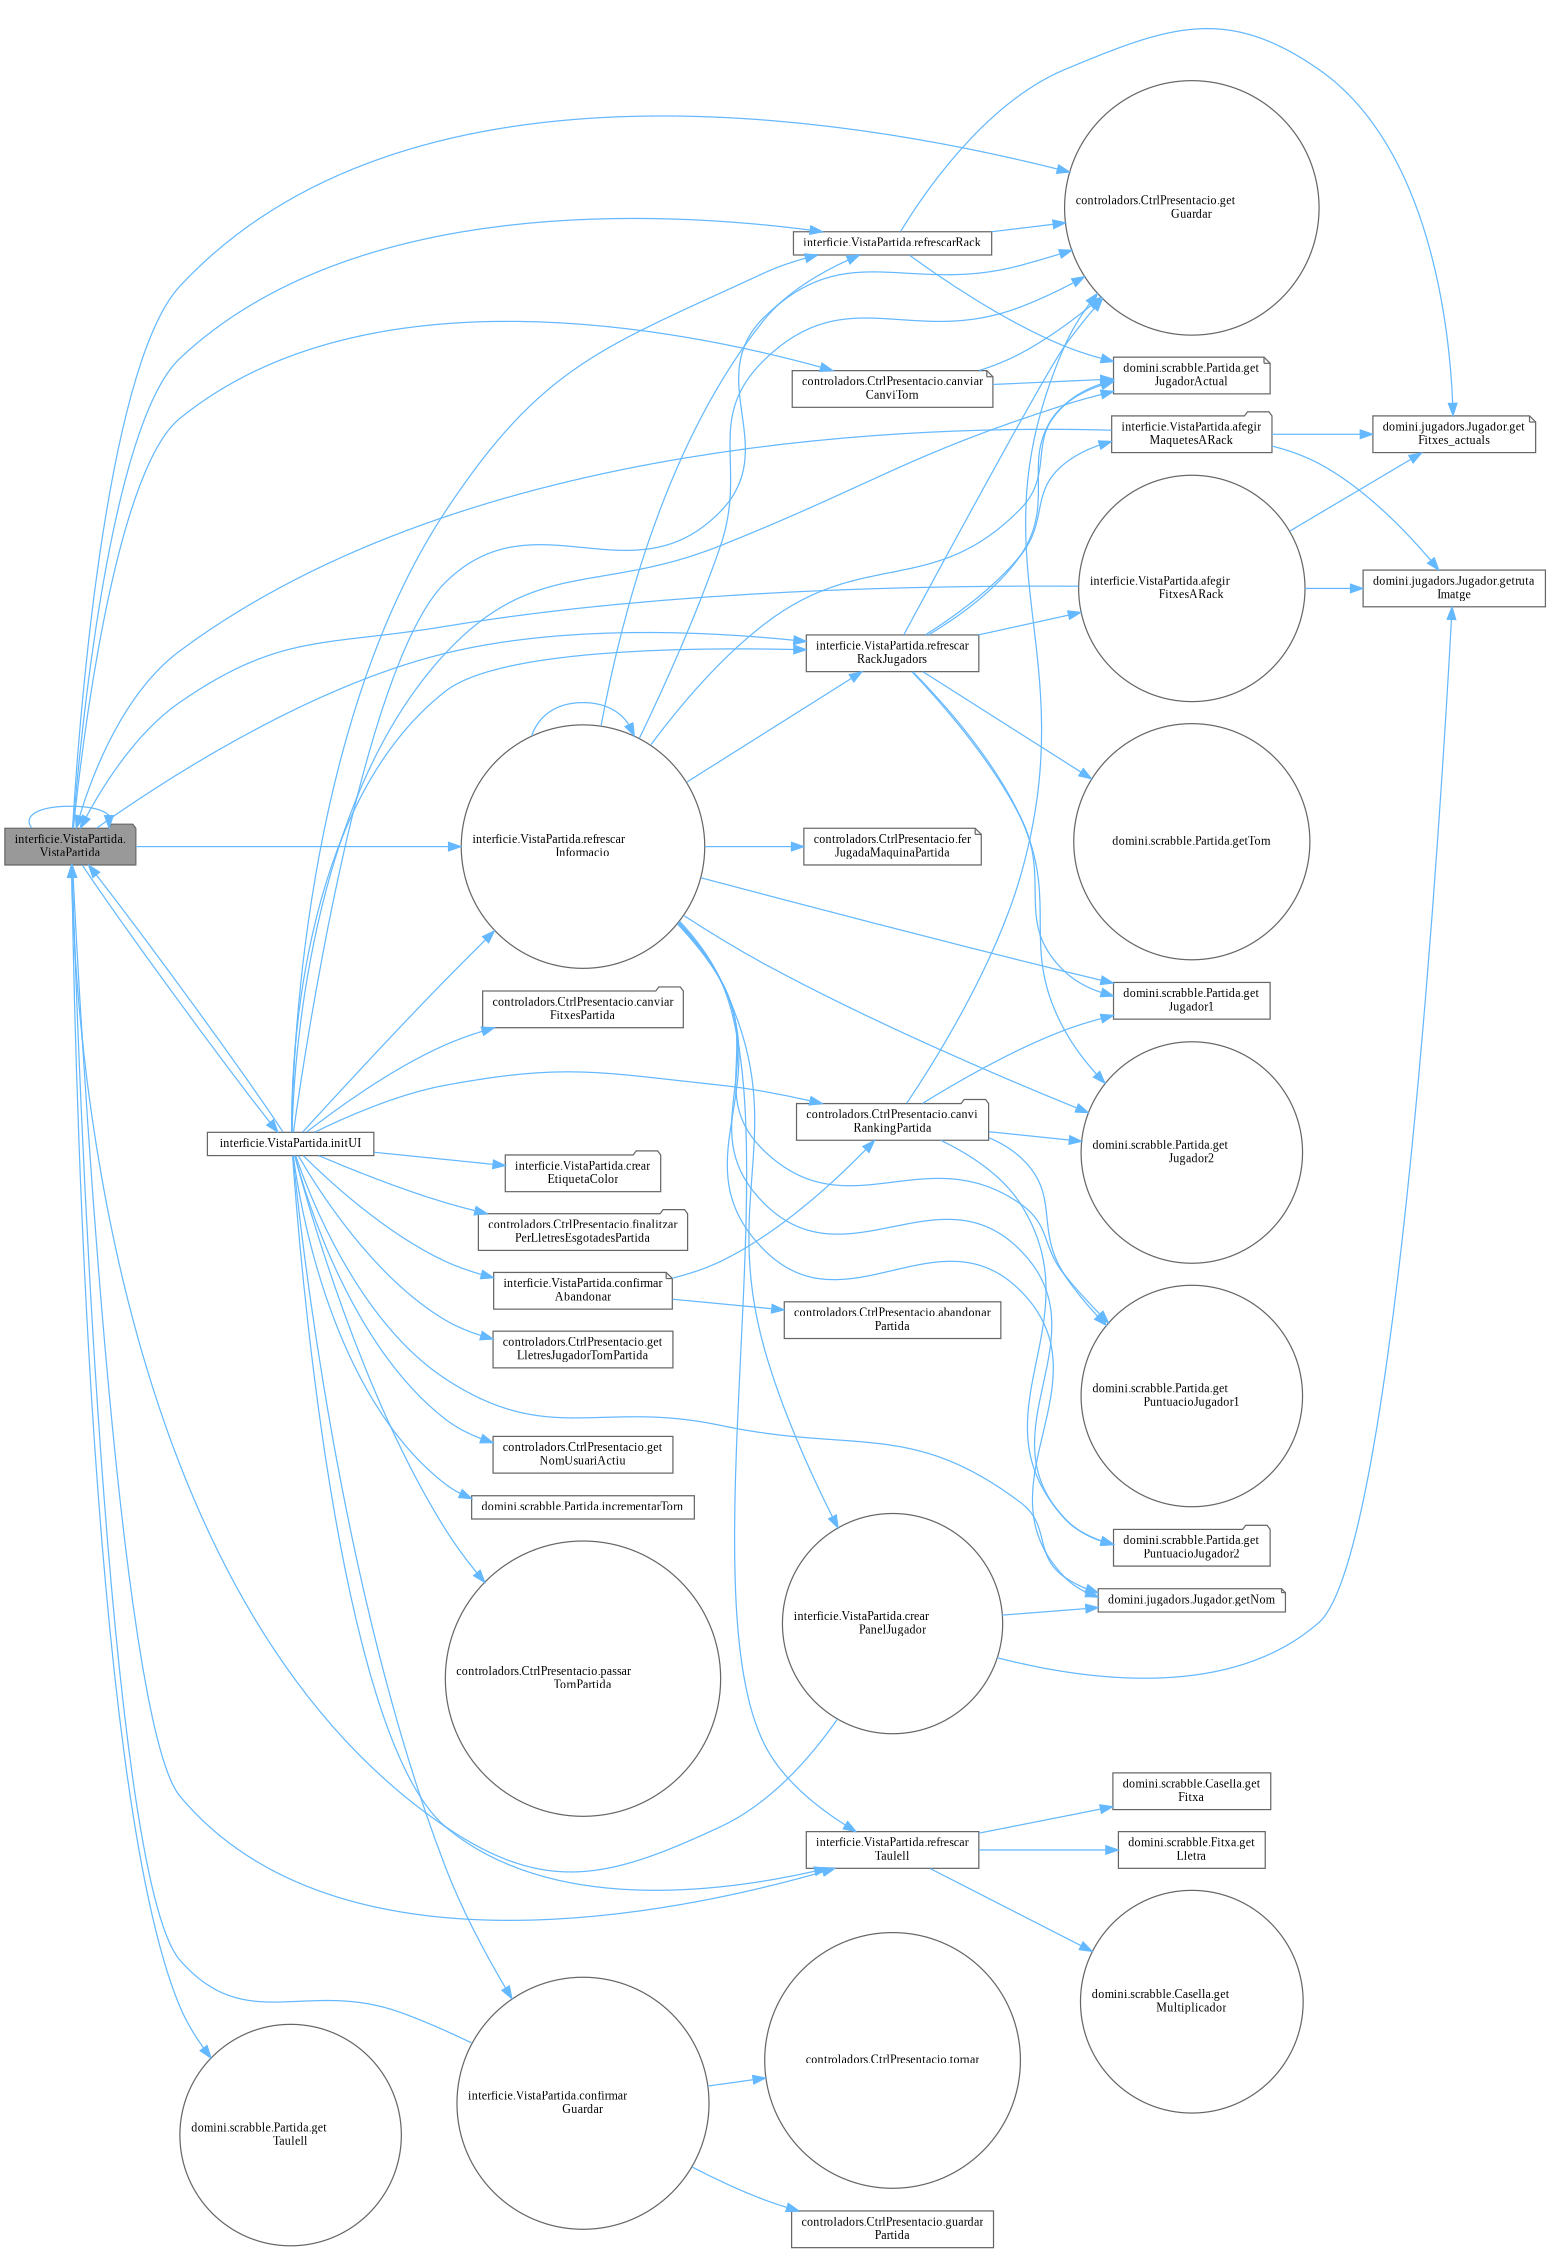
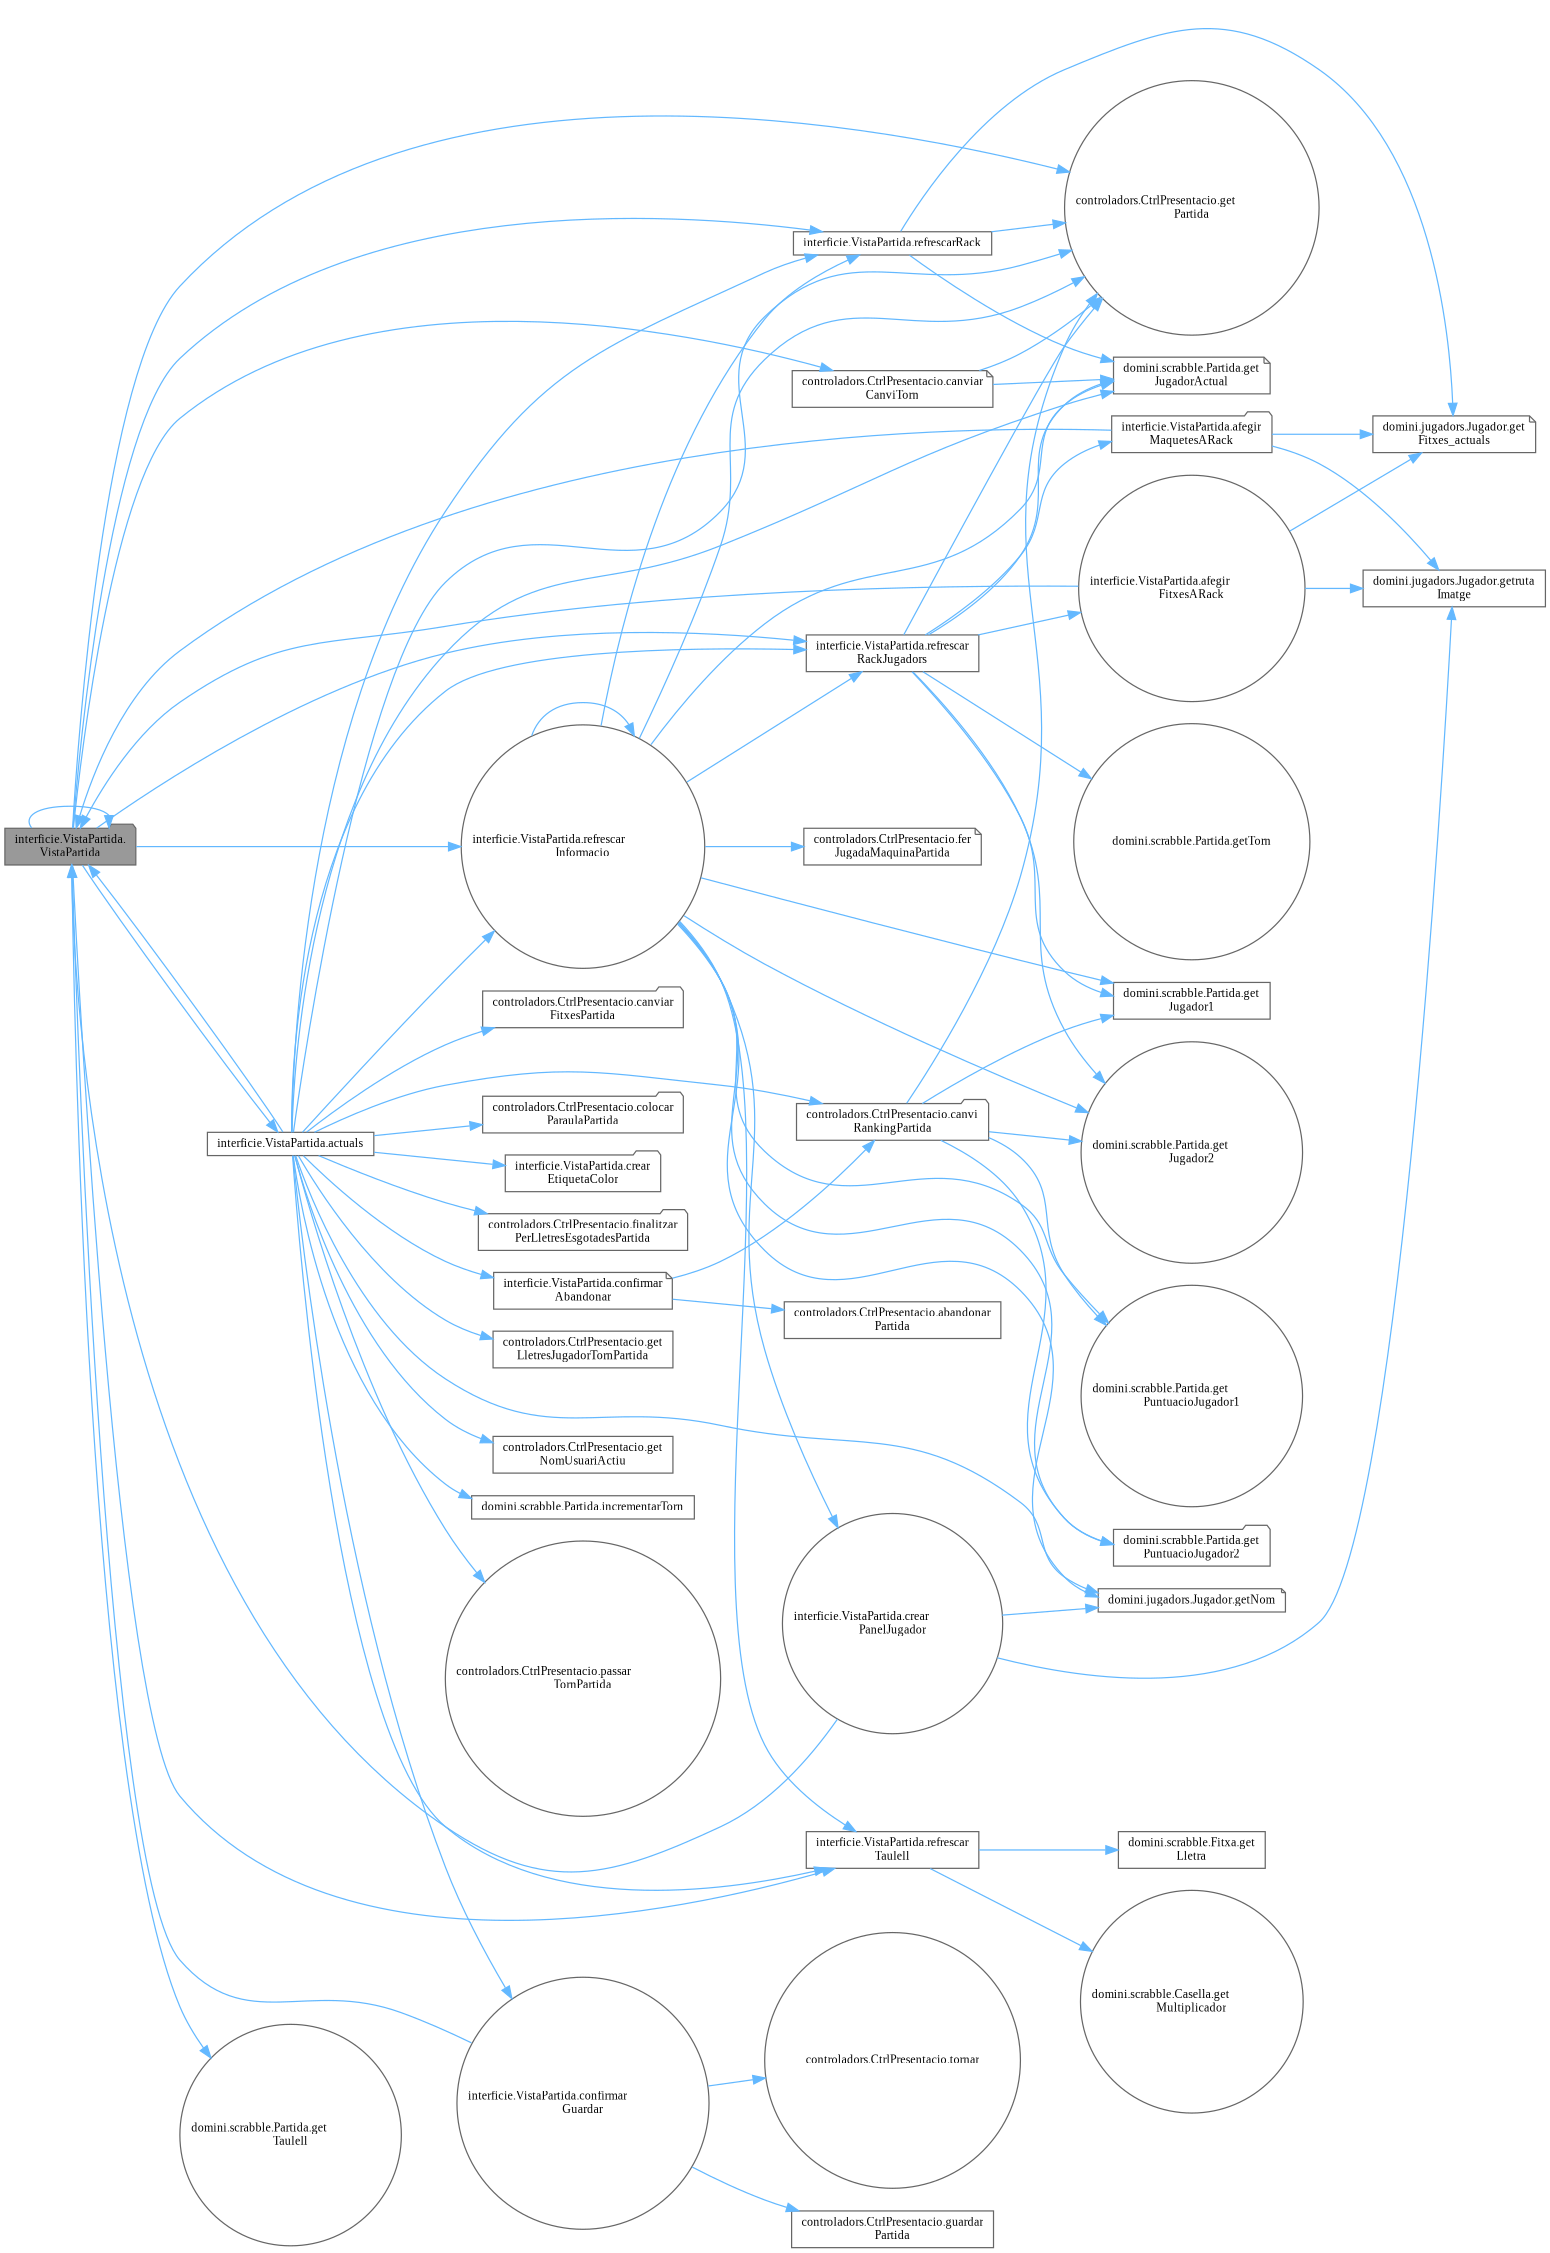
(1192, 208) -> (1192, 208)
none -> (583, 1115)
(291, 1144) -> (291, 1144)
(1192, 1791) -> none
